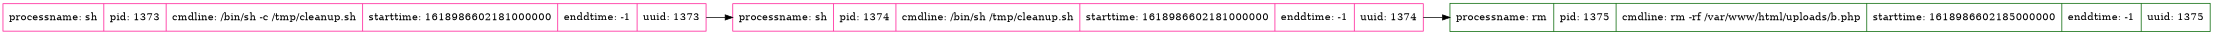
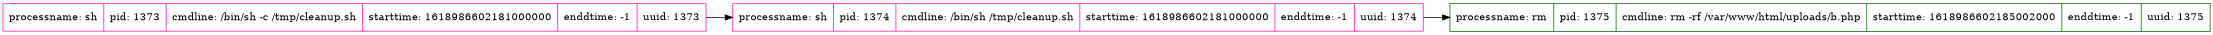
(1964, 17) -> (1964, 17)
